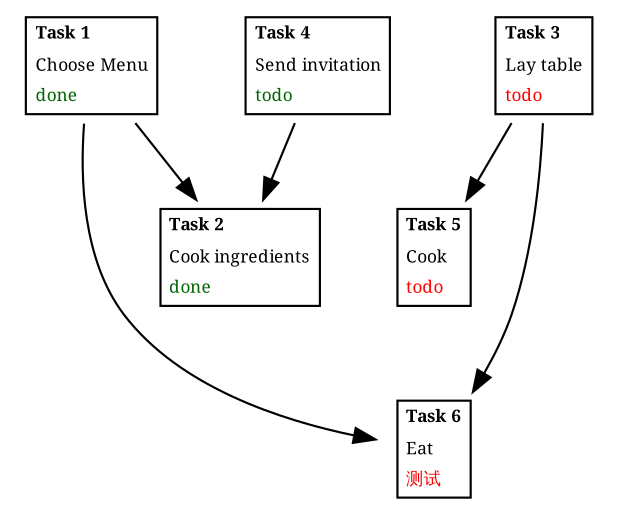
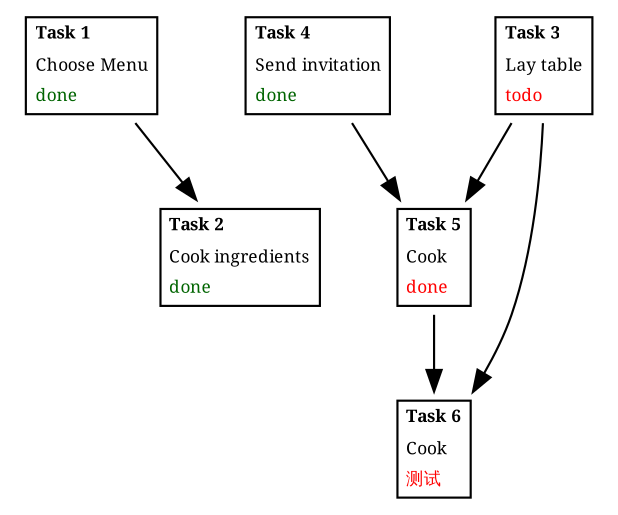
(275, 96) -> (277, 96)
(283, 151) -> (370, 152)
(425, 288) -> (428, 288)
(146, 339) -> (434, 342)
(420, 449) -> (427, 449)
